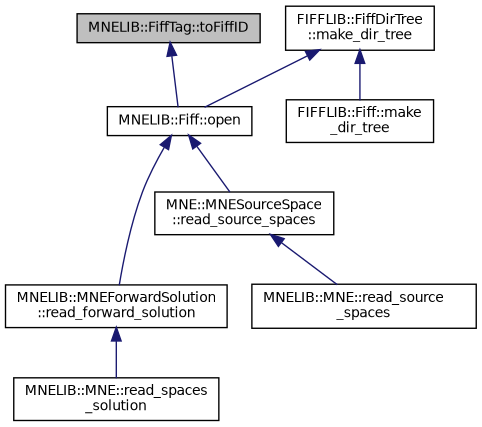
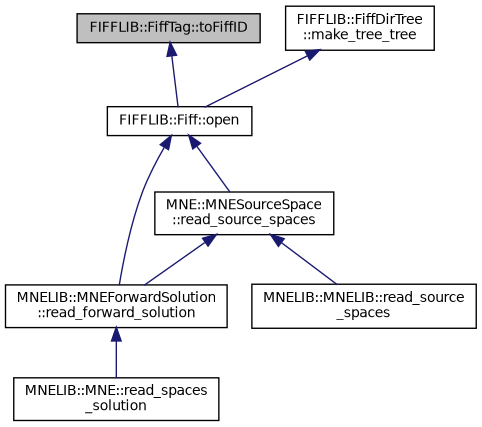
(169, 28) -> (169, 28)
(360, 28) -> (360, 28)
(180, 121) -> (180, 121)
(360, 121) -> none
none -> (174, 264)
(364, 306) -> (364, 306)
